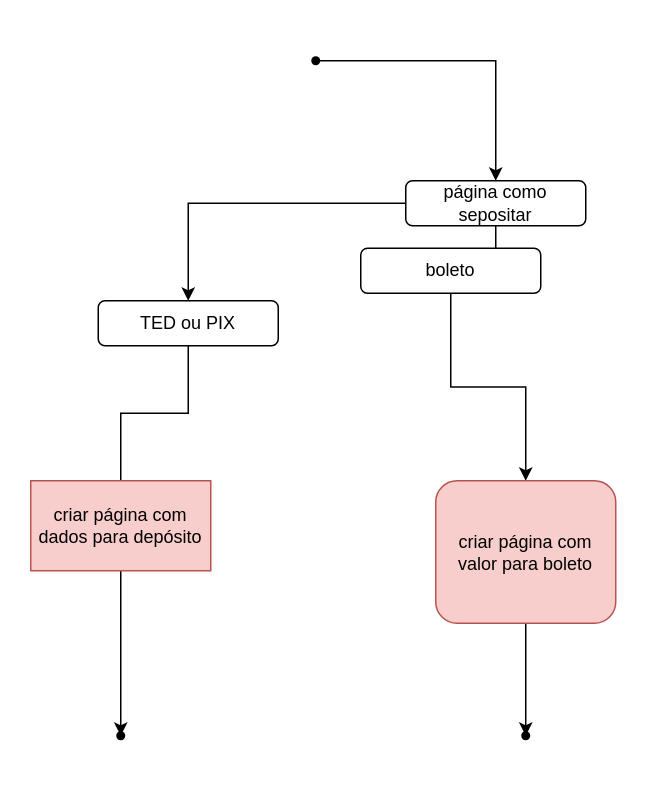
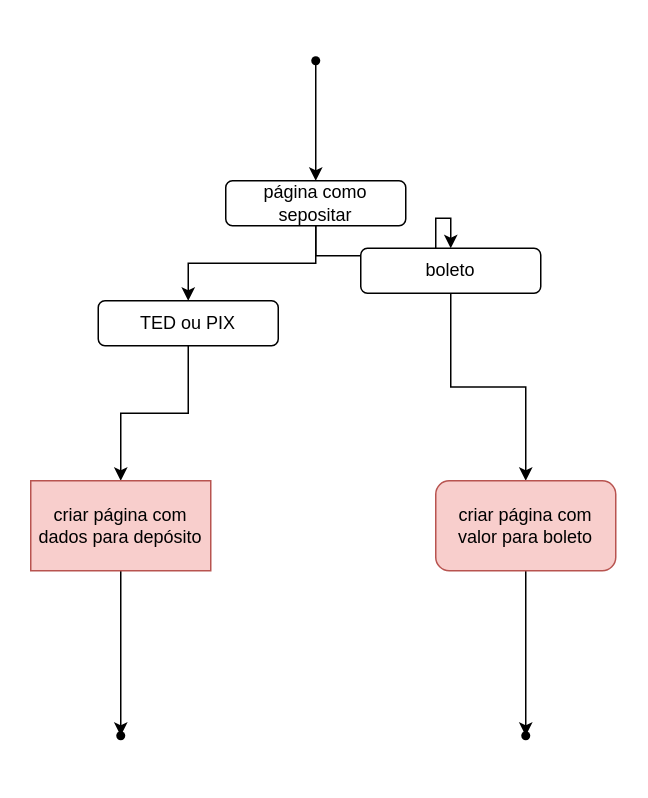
(496, 203) -> (316, 203)
(121, 473) -> (121, 469)
(526, 552) -> (526, 526)
